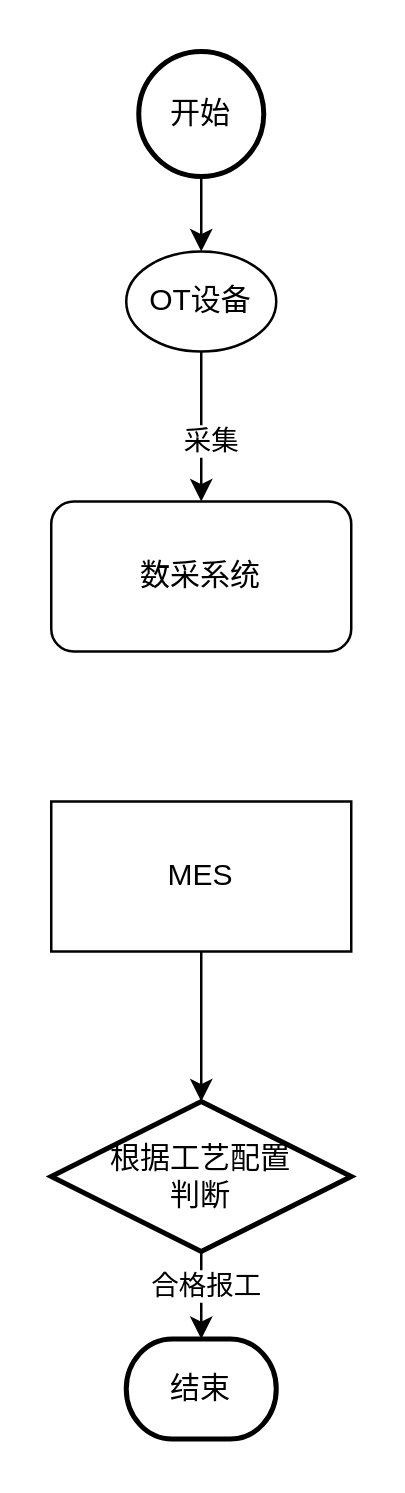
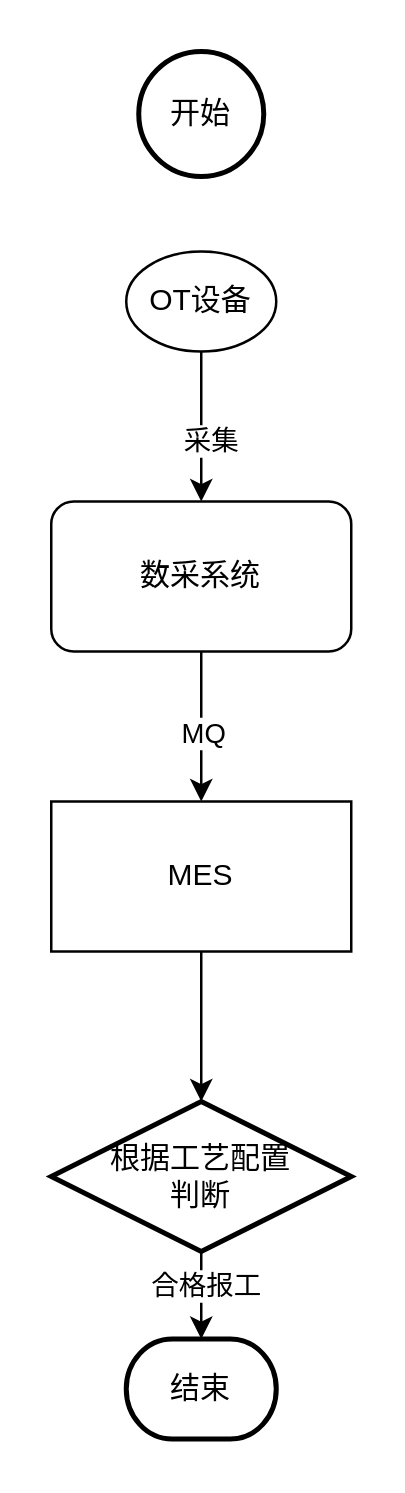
(201, 221) -> none
none -> (201, 718)
